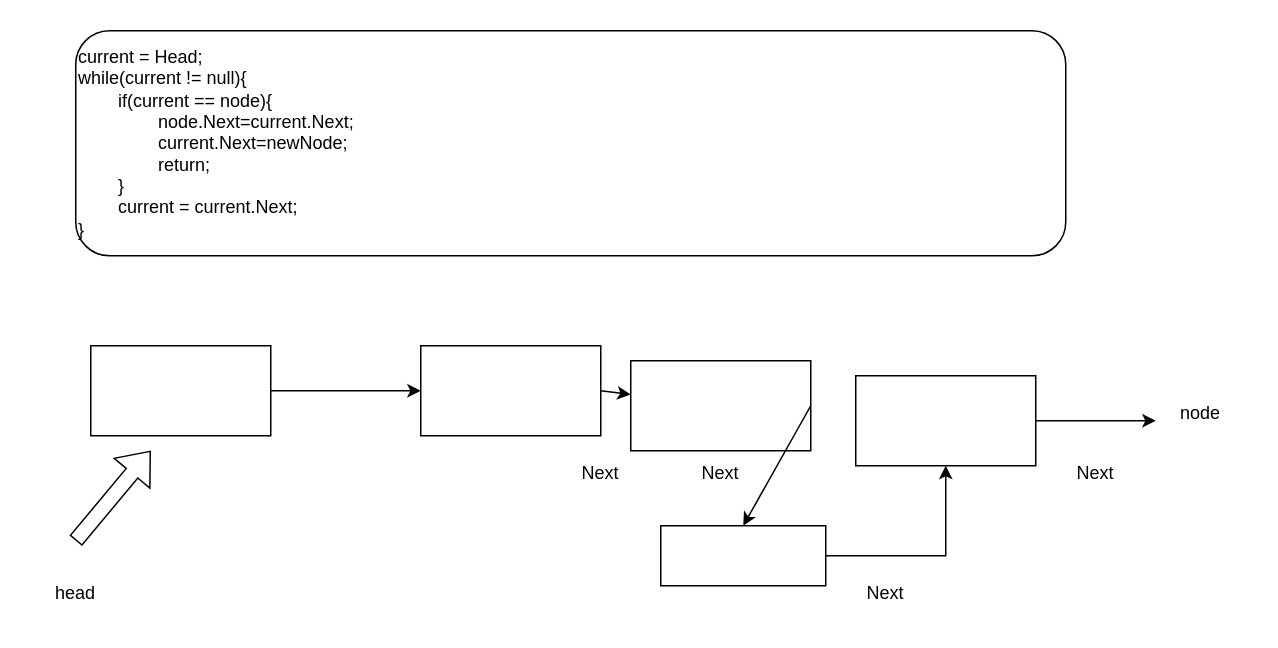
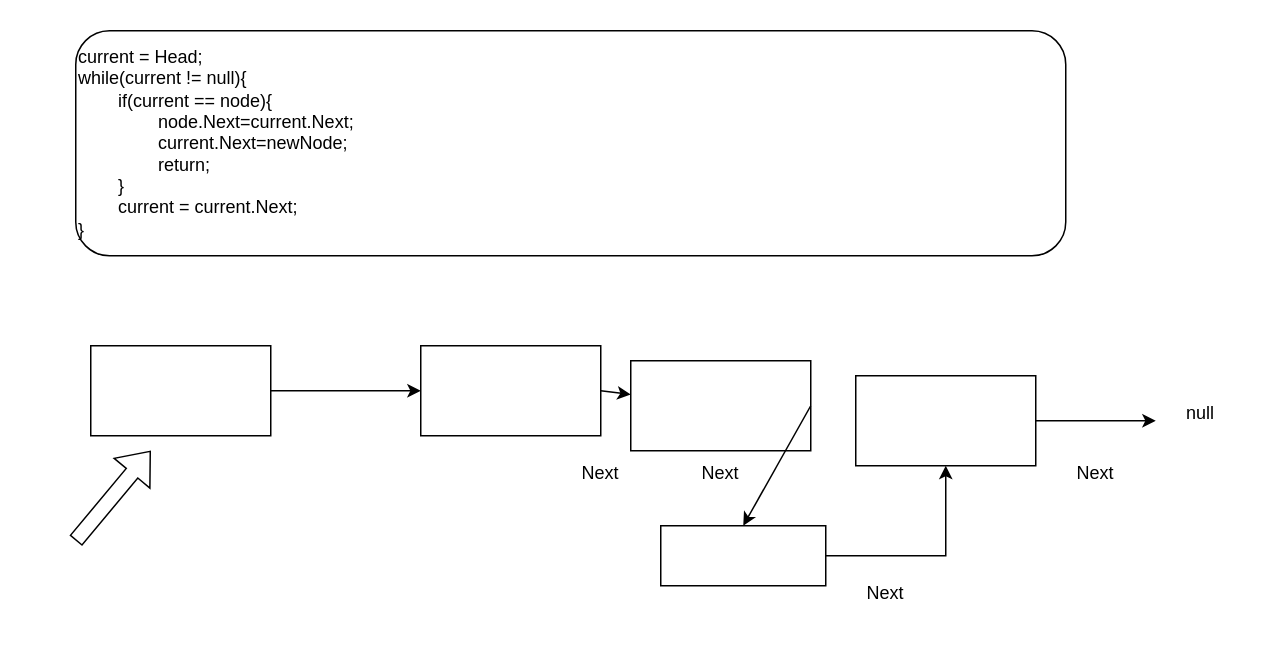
(1201, 413) -> (1201, 413)
(76, 593) -> none
